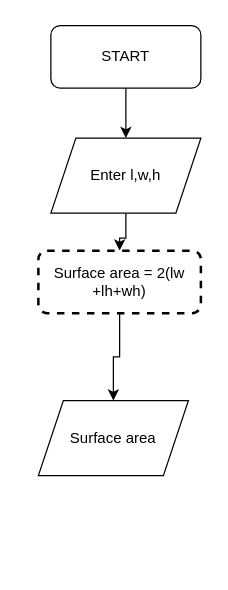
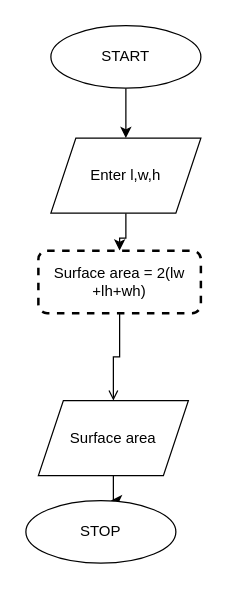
(126, 57) -> (126, 57)
(113, 391) -> (113, 393)
none -> (113, 491)
none -> (101, 532)
